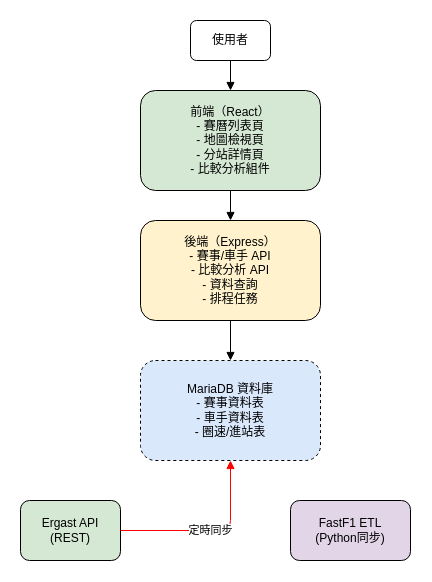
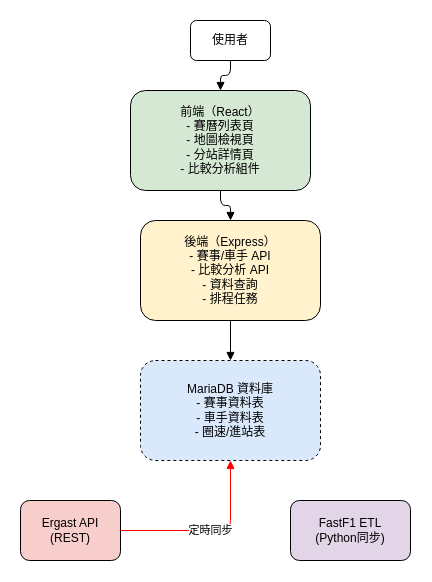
(231, 141) -> (221, 141)
(71, 531) -> (71, 531)
